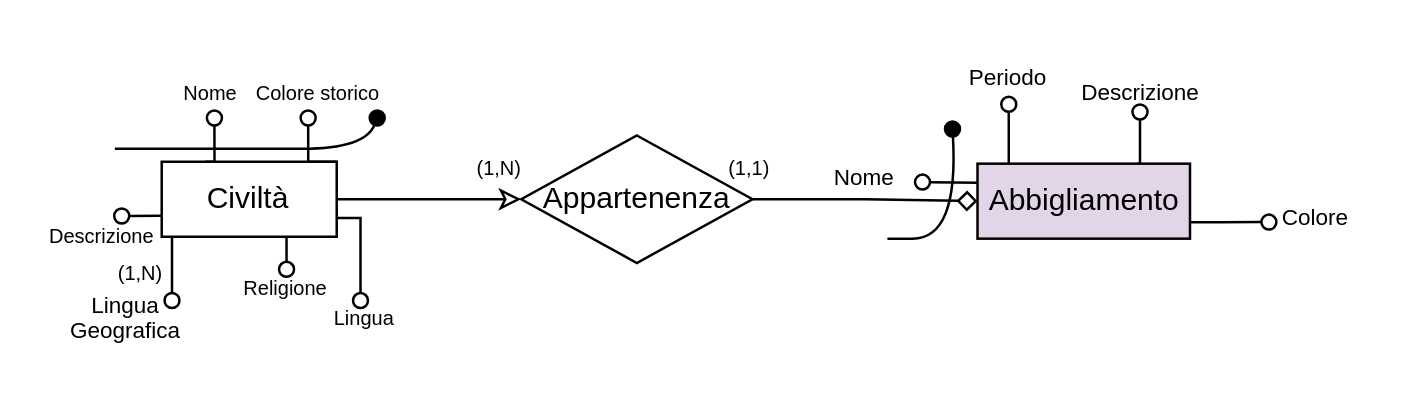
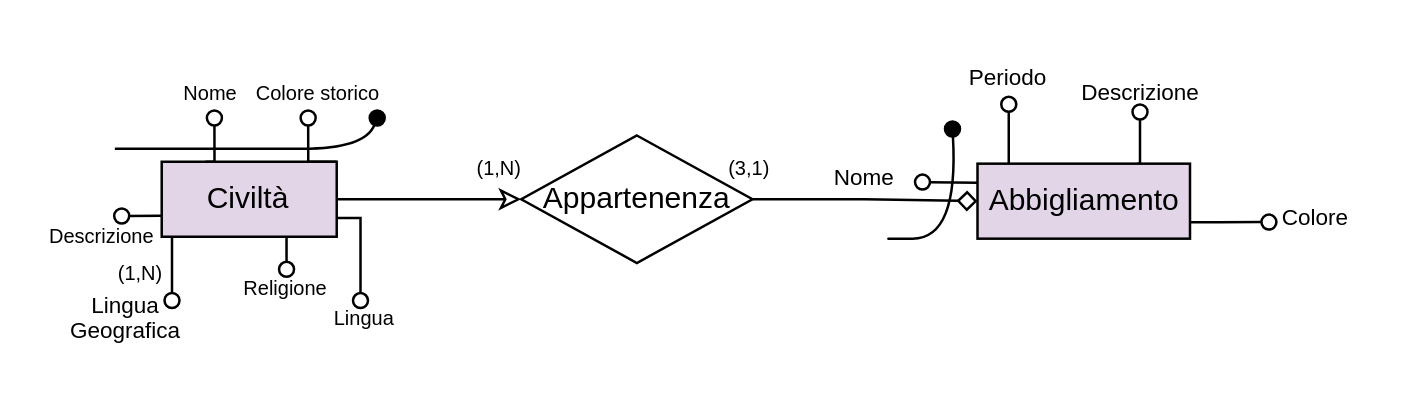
(750, 166) -> (750, 166)
(249, 199) -> (249, 199)
